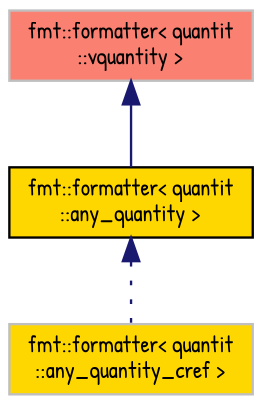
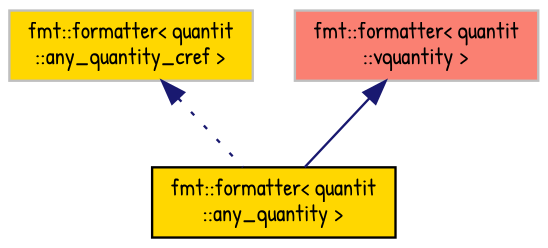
(131, 293) -> (211, 133)
